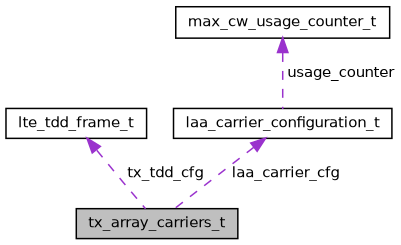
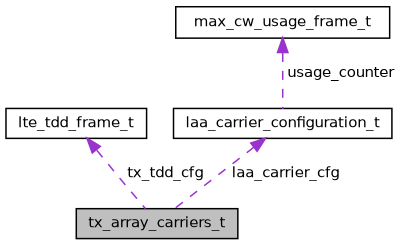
(283, 22) -> (283, 22)
